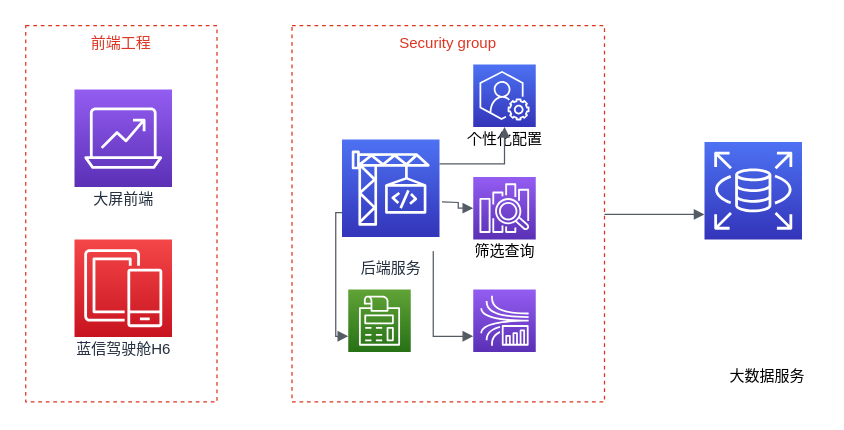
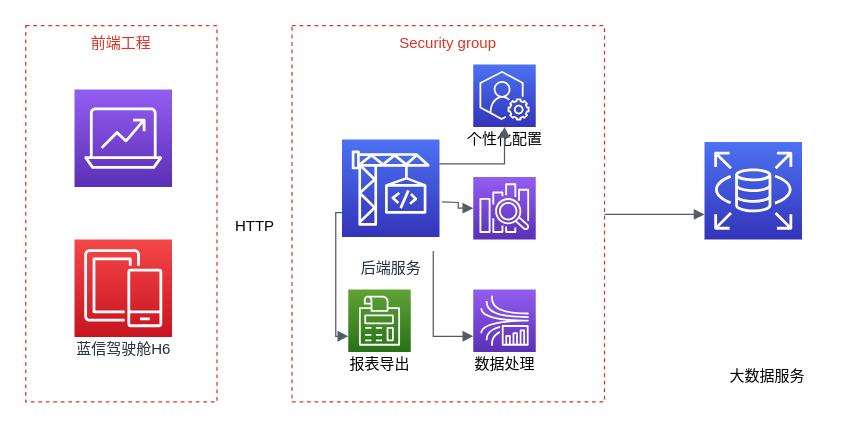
(123, 199) -> none
none -> (254, 227)
(504, 252) -> none
none -> (379, 364)
none -> (504, 364)
